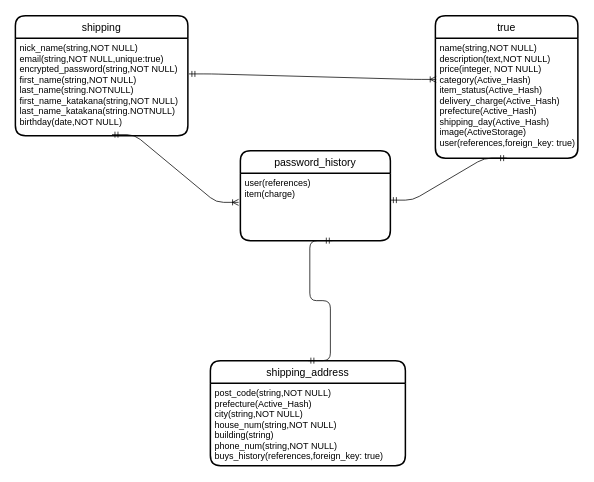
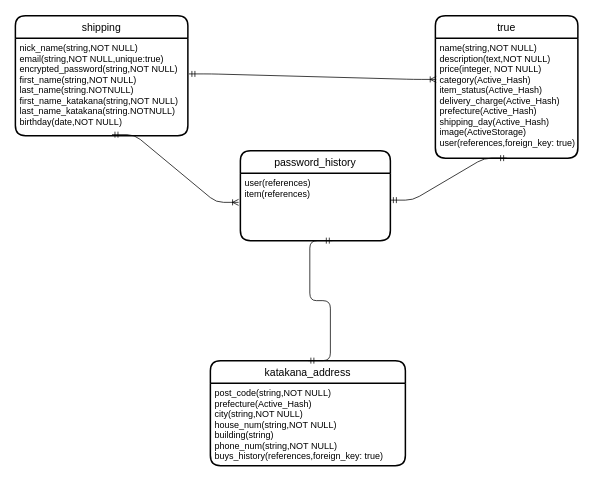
(285, 183) -> (285, 183)
(308, 372) -> (308, 372)
